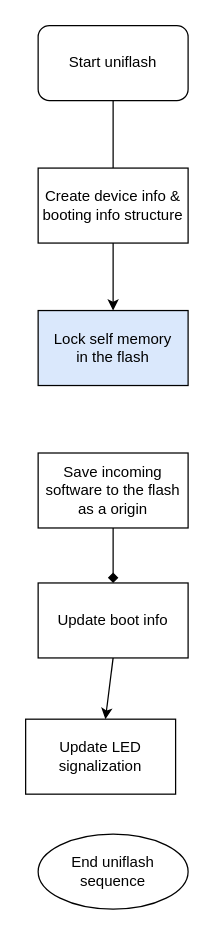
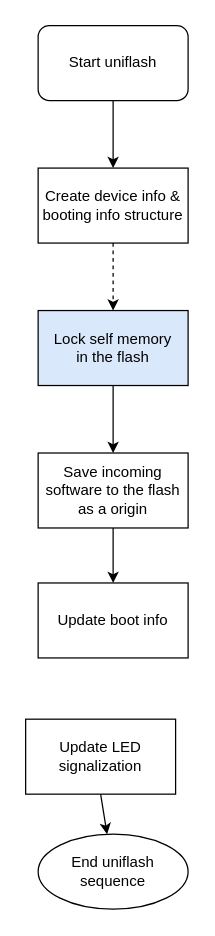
(113, 161) -> (113, 158)
(113, 273) -> (113, 273)
none -> (113, 415)
(113, 572) -> (113, 573)
(110, 684) -> none
none -> (103, 811)
